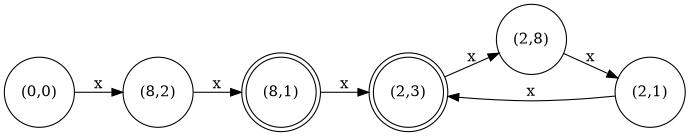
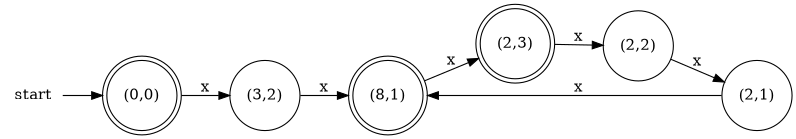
(531, 39) -> (638, 46)
(39, 92) -> (142, 95)
(158, 92) -> (265, 95)
none -> (33, 95)
(537, 101) -> (580, 95)
